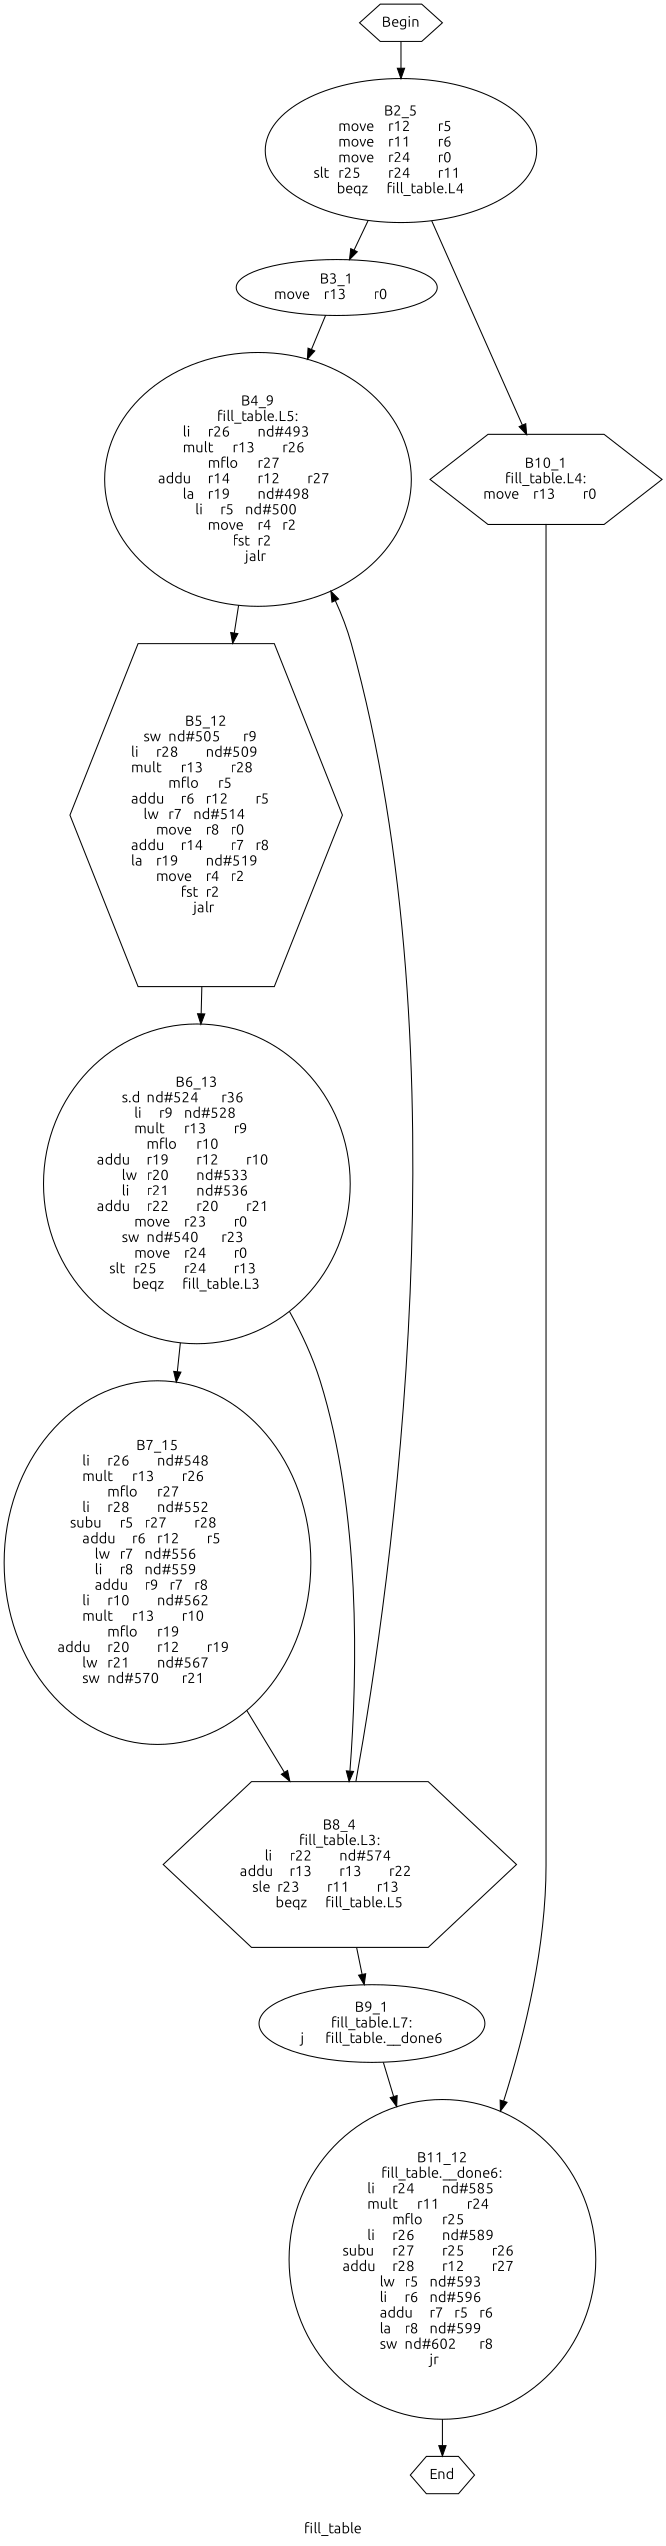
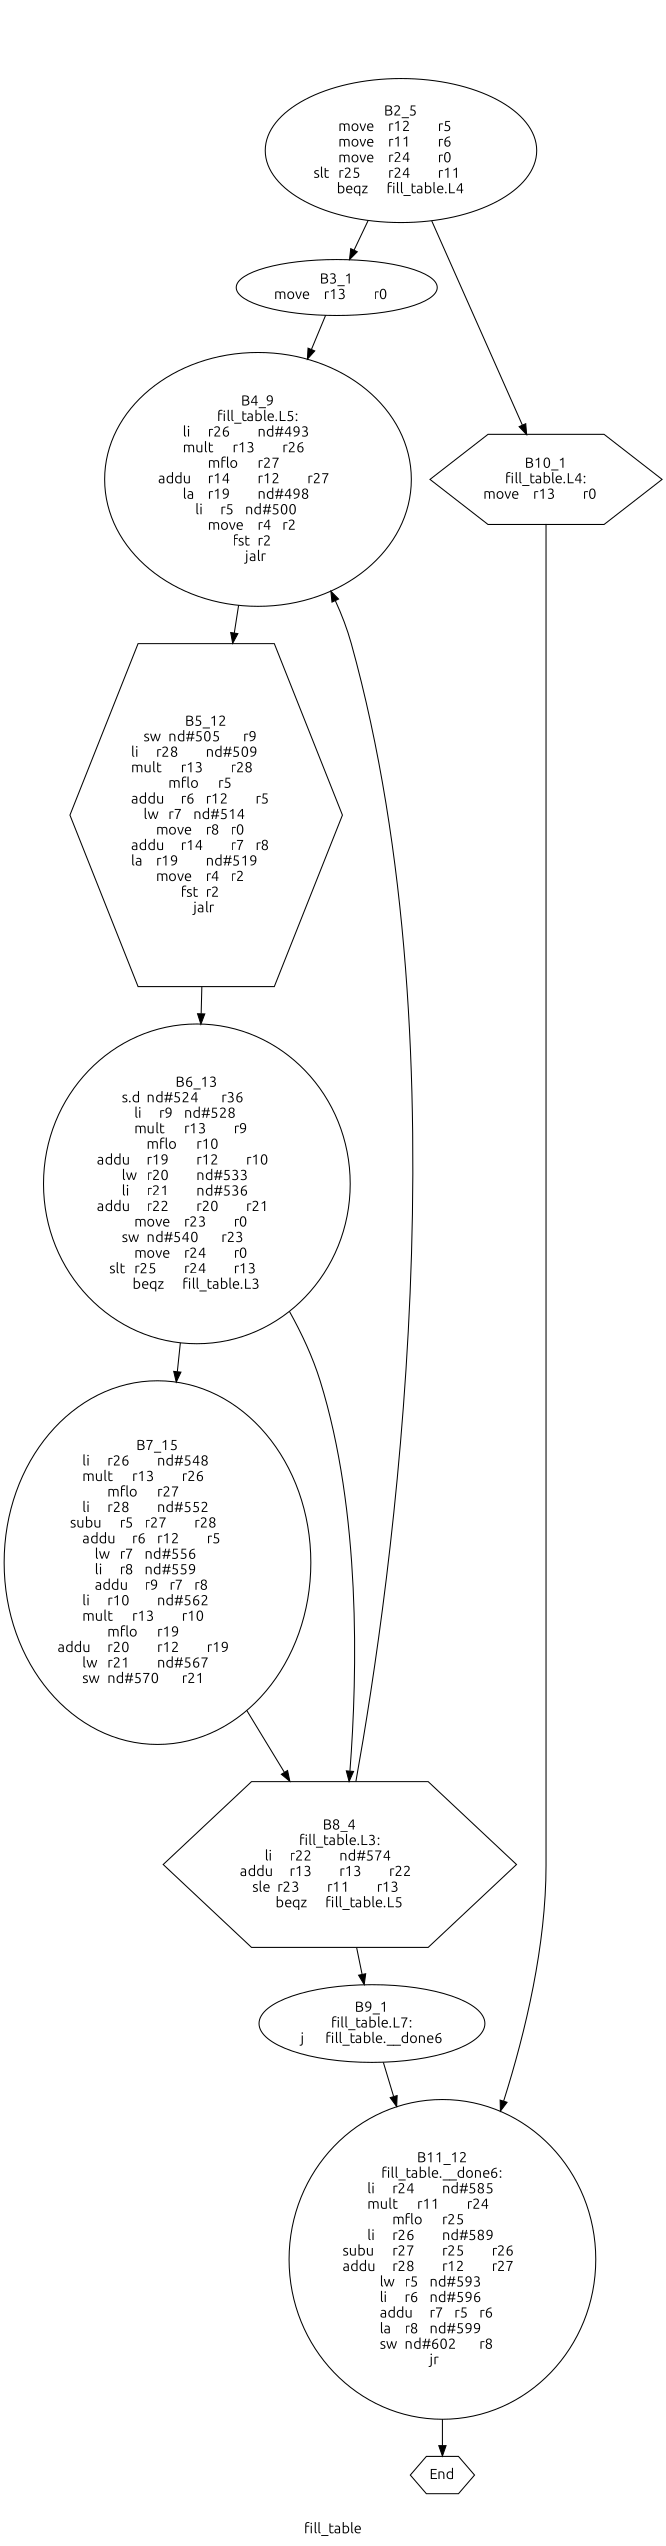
(401, 23) -> none
